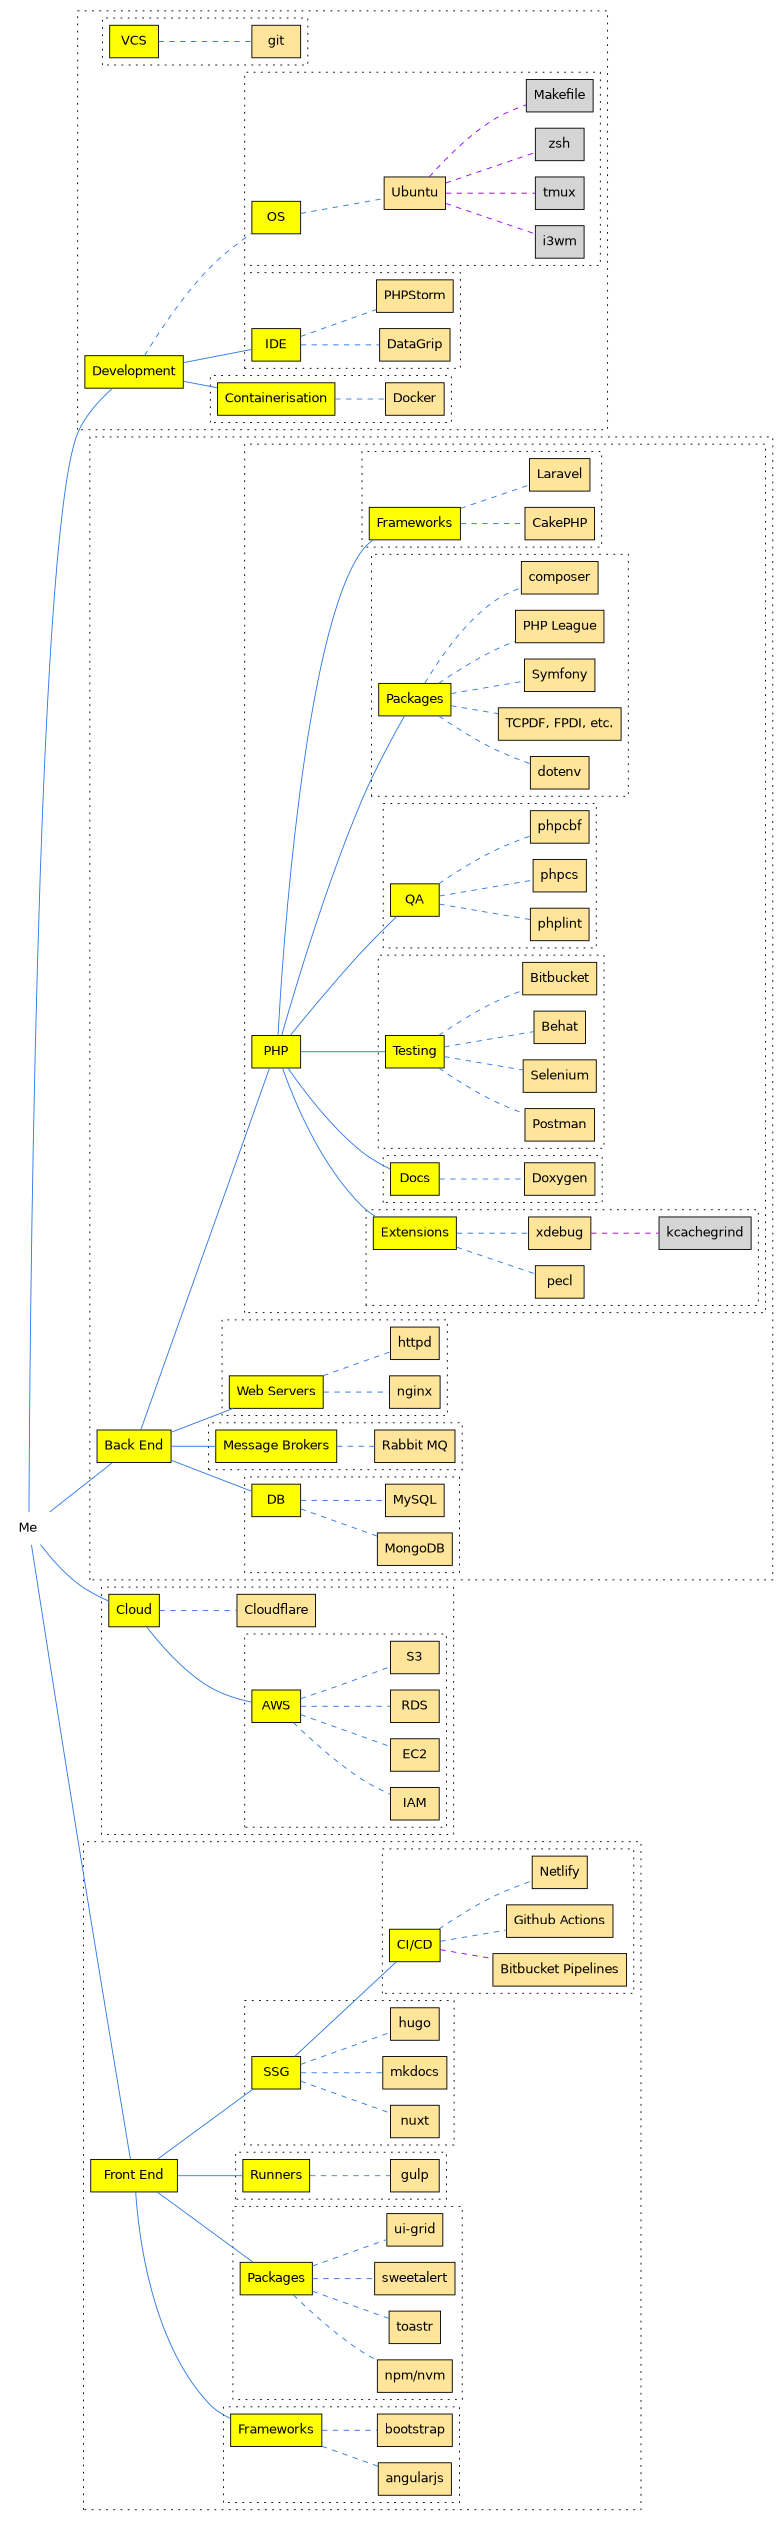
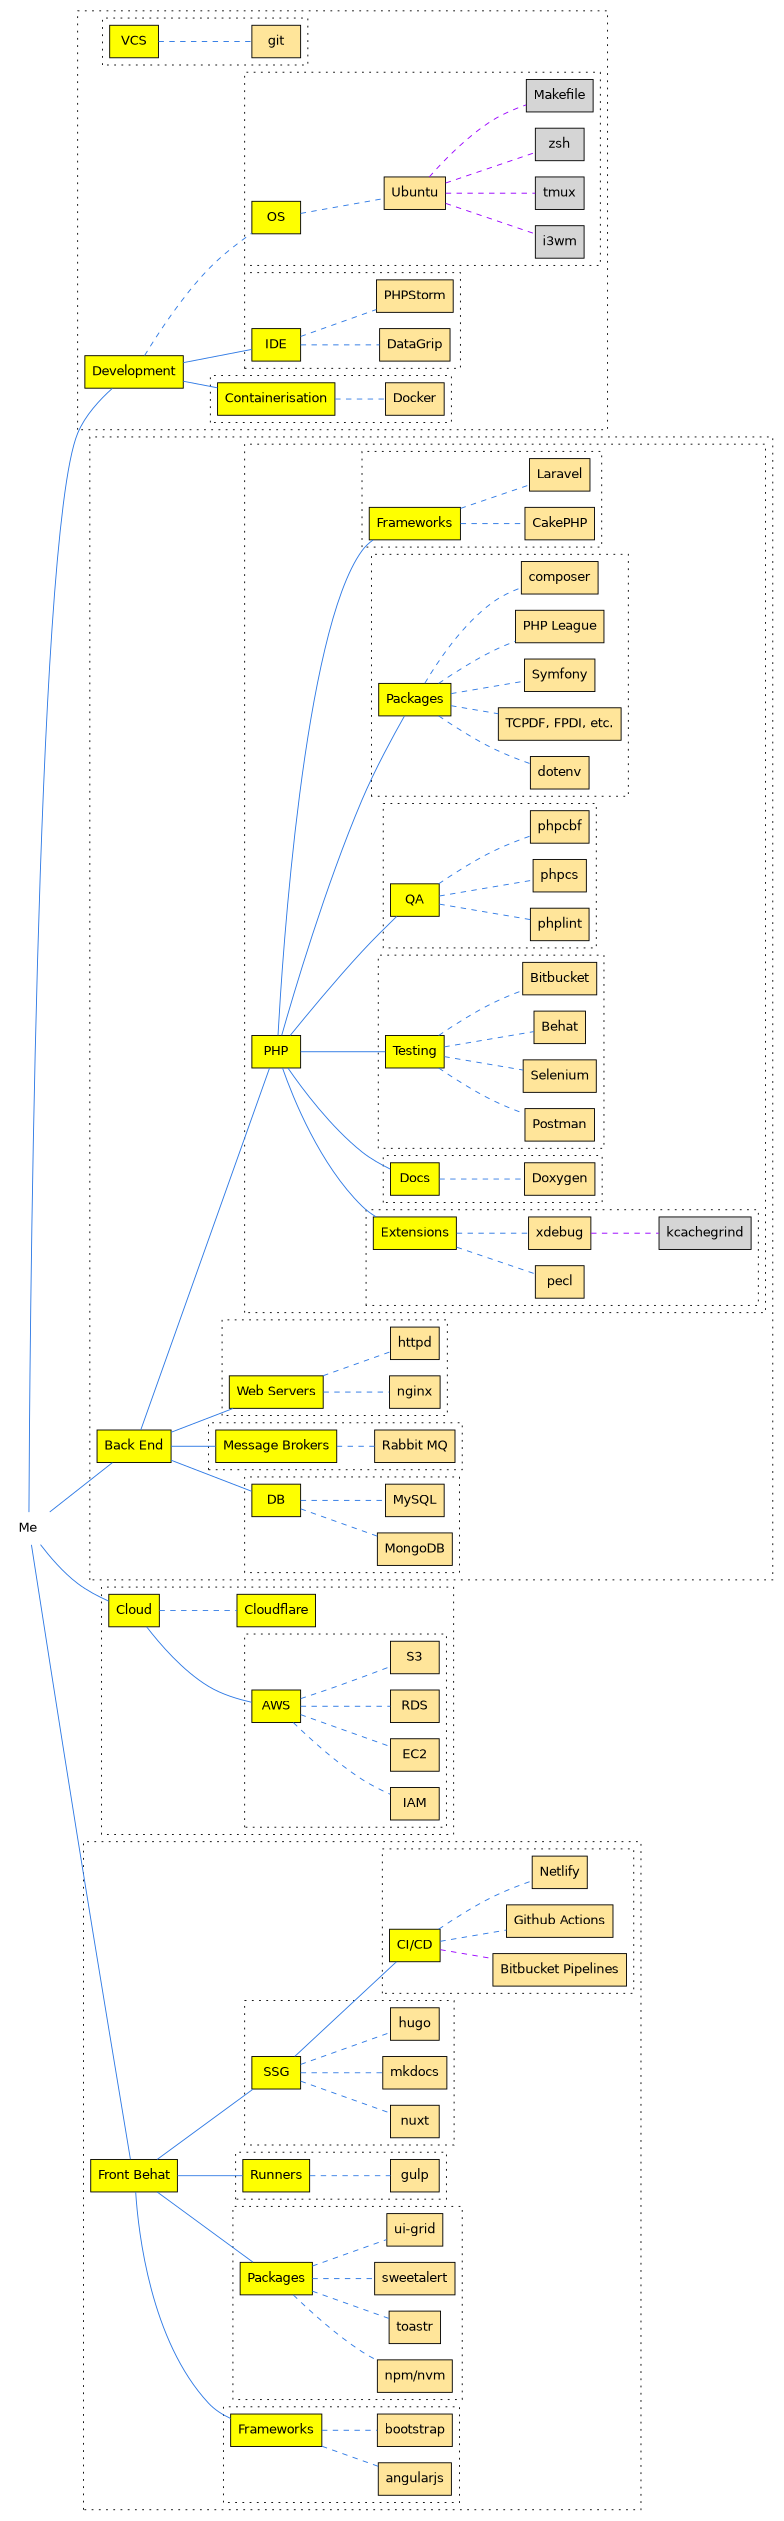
(276, 1611) -> (276, 1611)
(134, 2176) -> (134, 2176)
